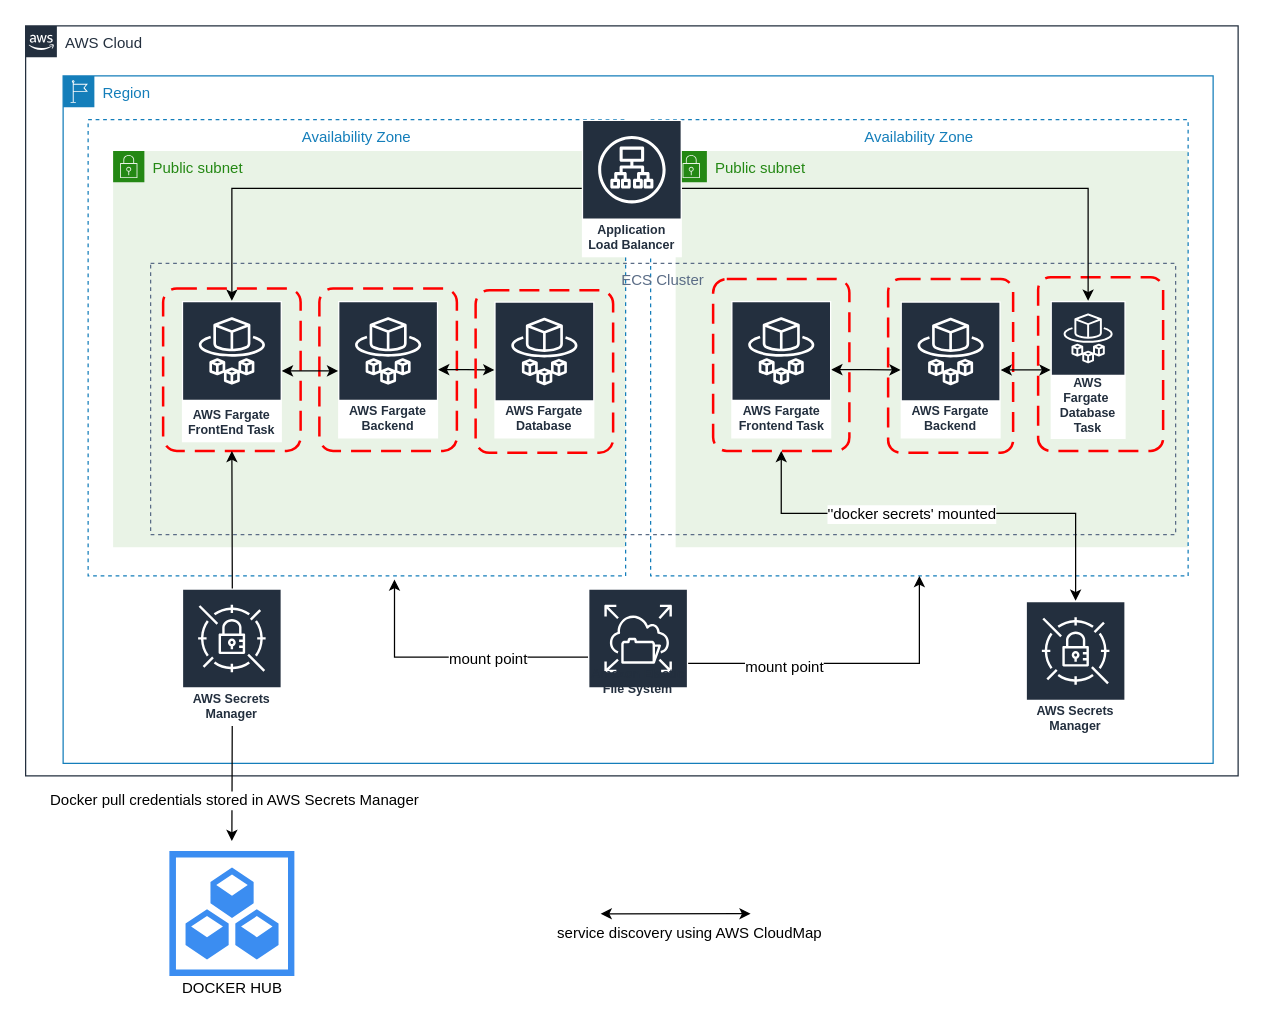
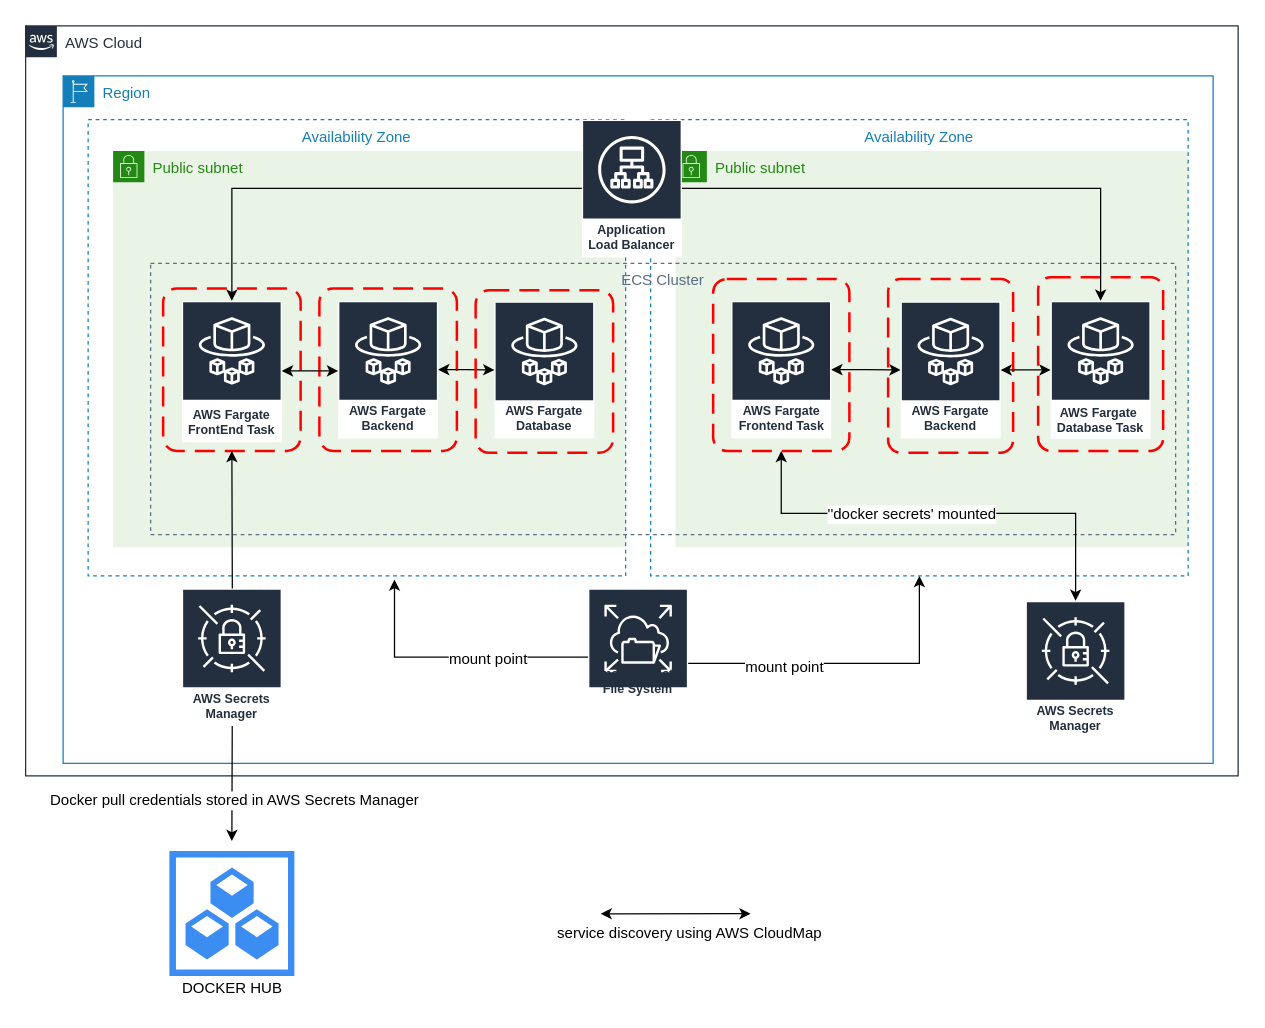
(1088, 370) -> (1101, 370)
